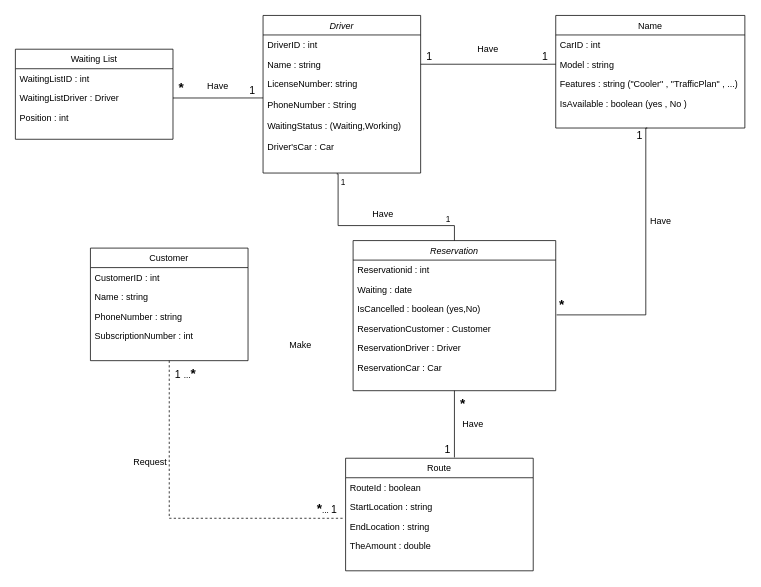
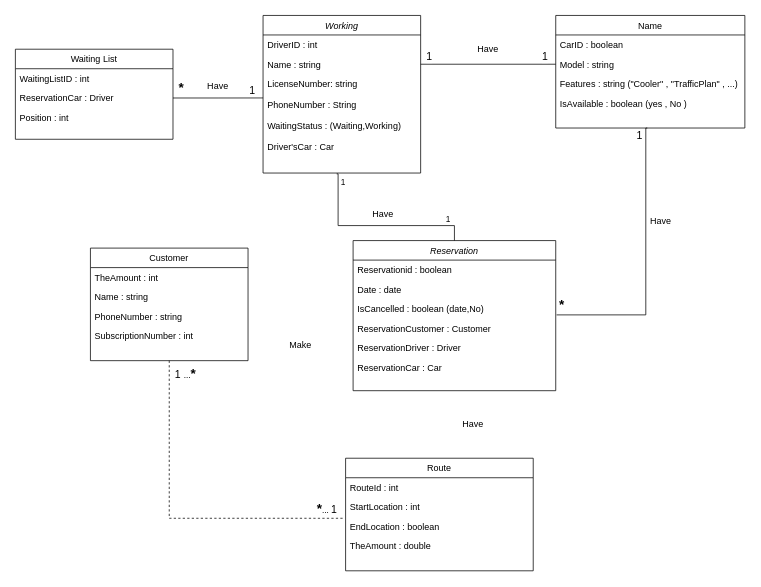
(341, 26) -> (341, 26)
(583, 45) -> (593, 45)
(76, 98) -> (72, 98)
(398, 270) -> (408, 270)
(130, 278) -> (128, 278)
(386, 290) -> (381, 290)
(423, 309) -> (426, 309)
(454, 425) -> none
(150, 462) -> none
(388, 488) -> (378, 488)
(399, 507) -> (392, 507)
(394, 527) -> (397, 527)
